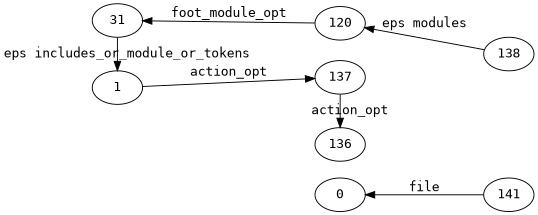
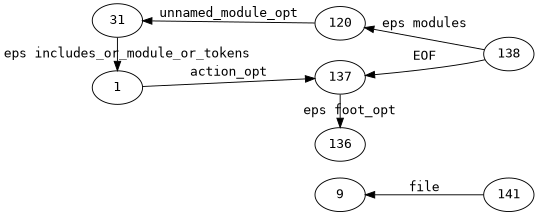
(229, 14) -> (229, 14)
none -> (430, 69)
(350, 111) -> (350, 111)
(340, 195) -> (340, 195)
